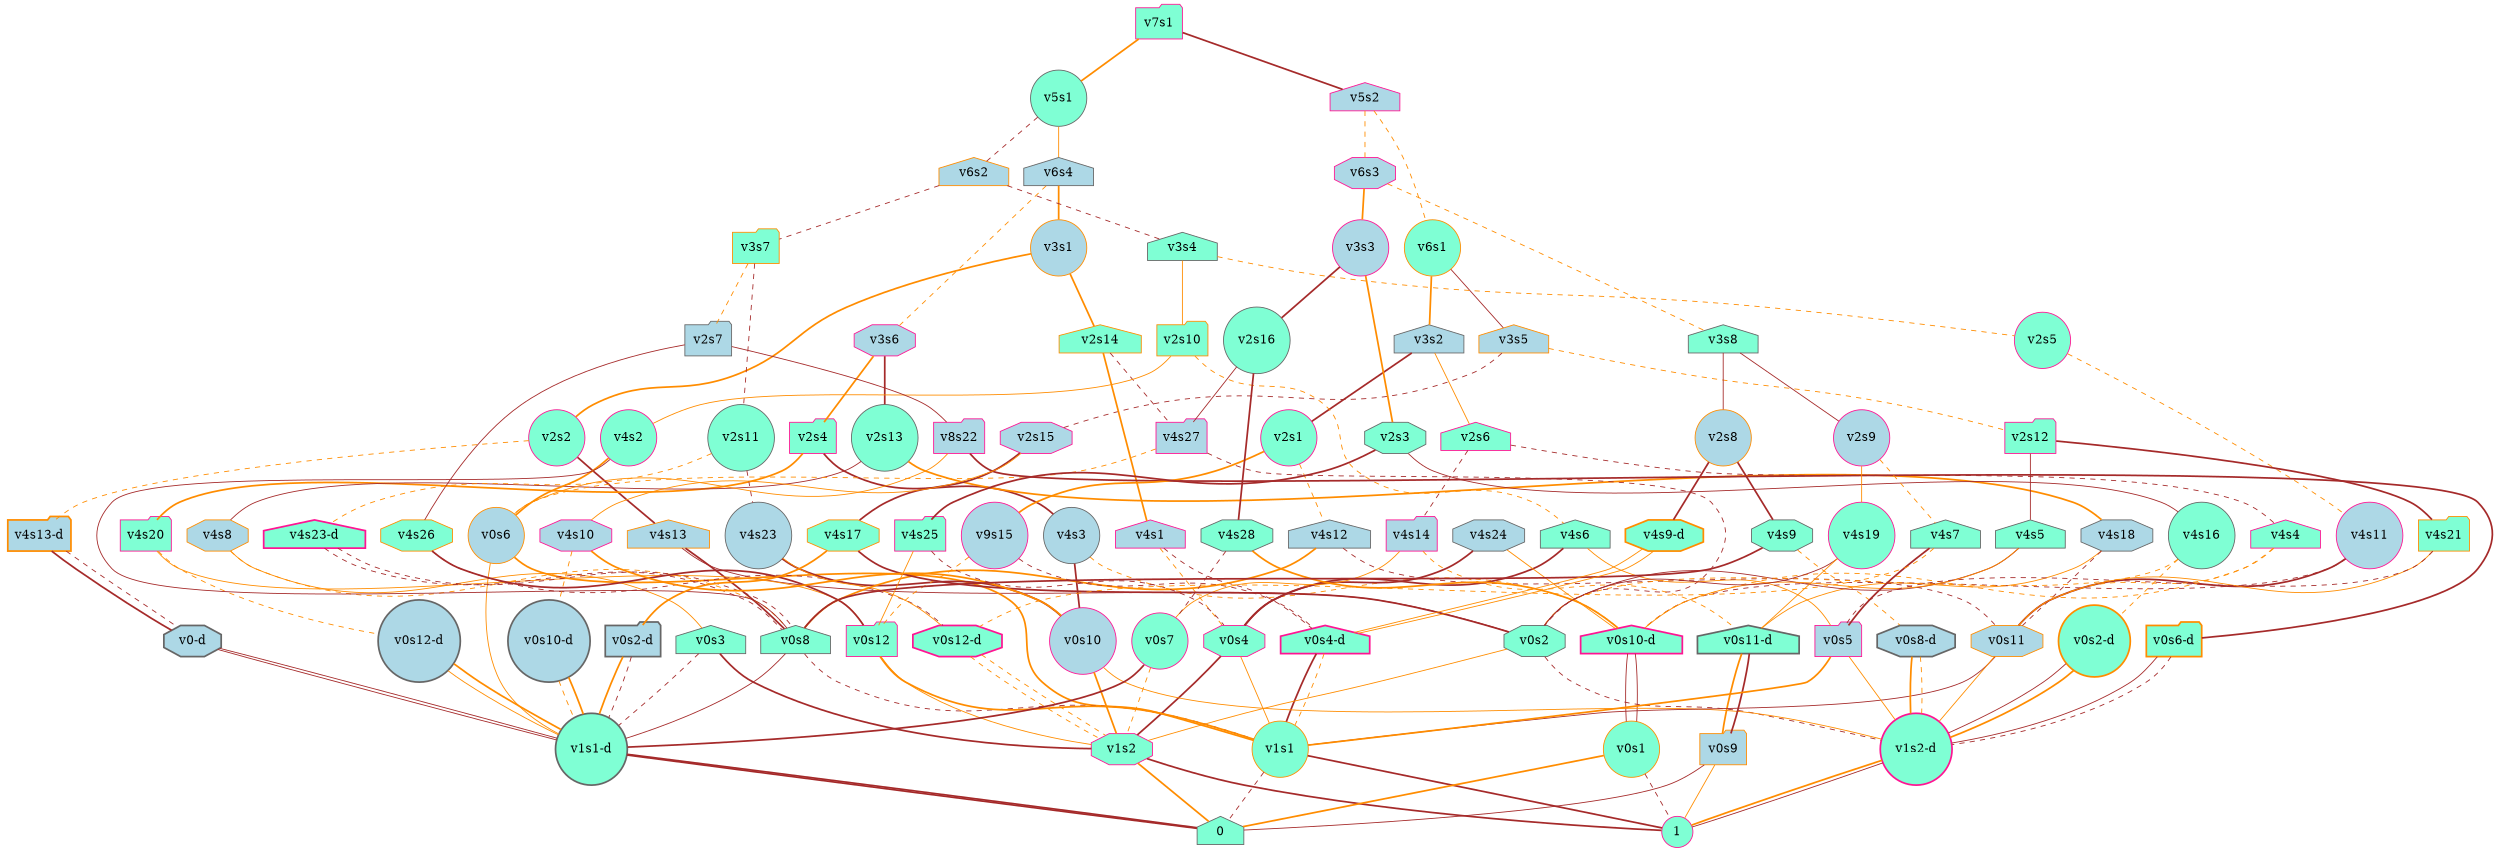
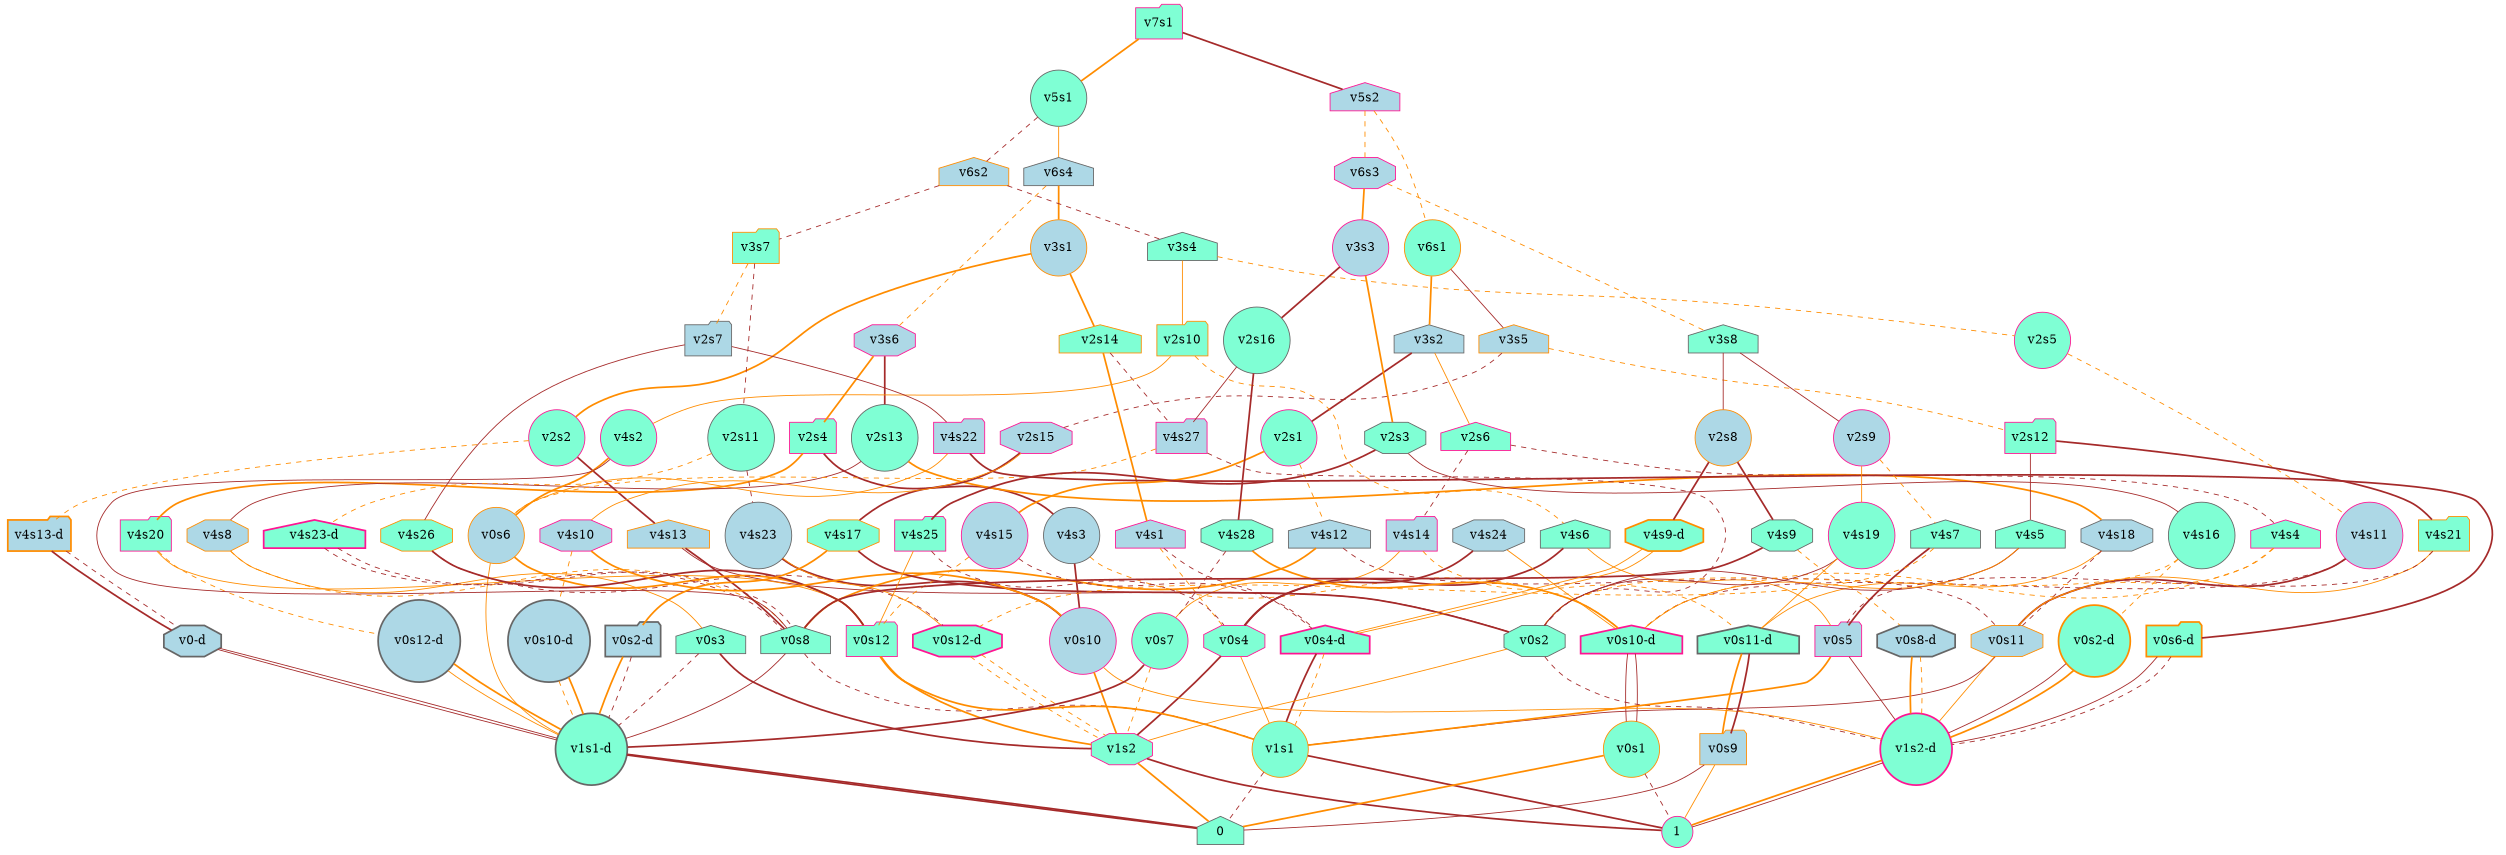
(959, 438) -> (959, 438)
(995, 536) -> (995, 536)
(836, 574) -> (693, 580)
(1872, 688) -> (1872, 688)
(995, 723) -> (995, 723)
